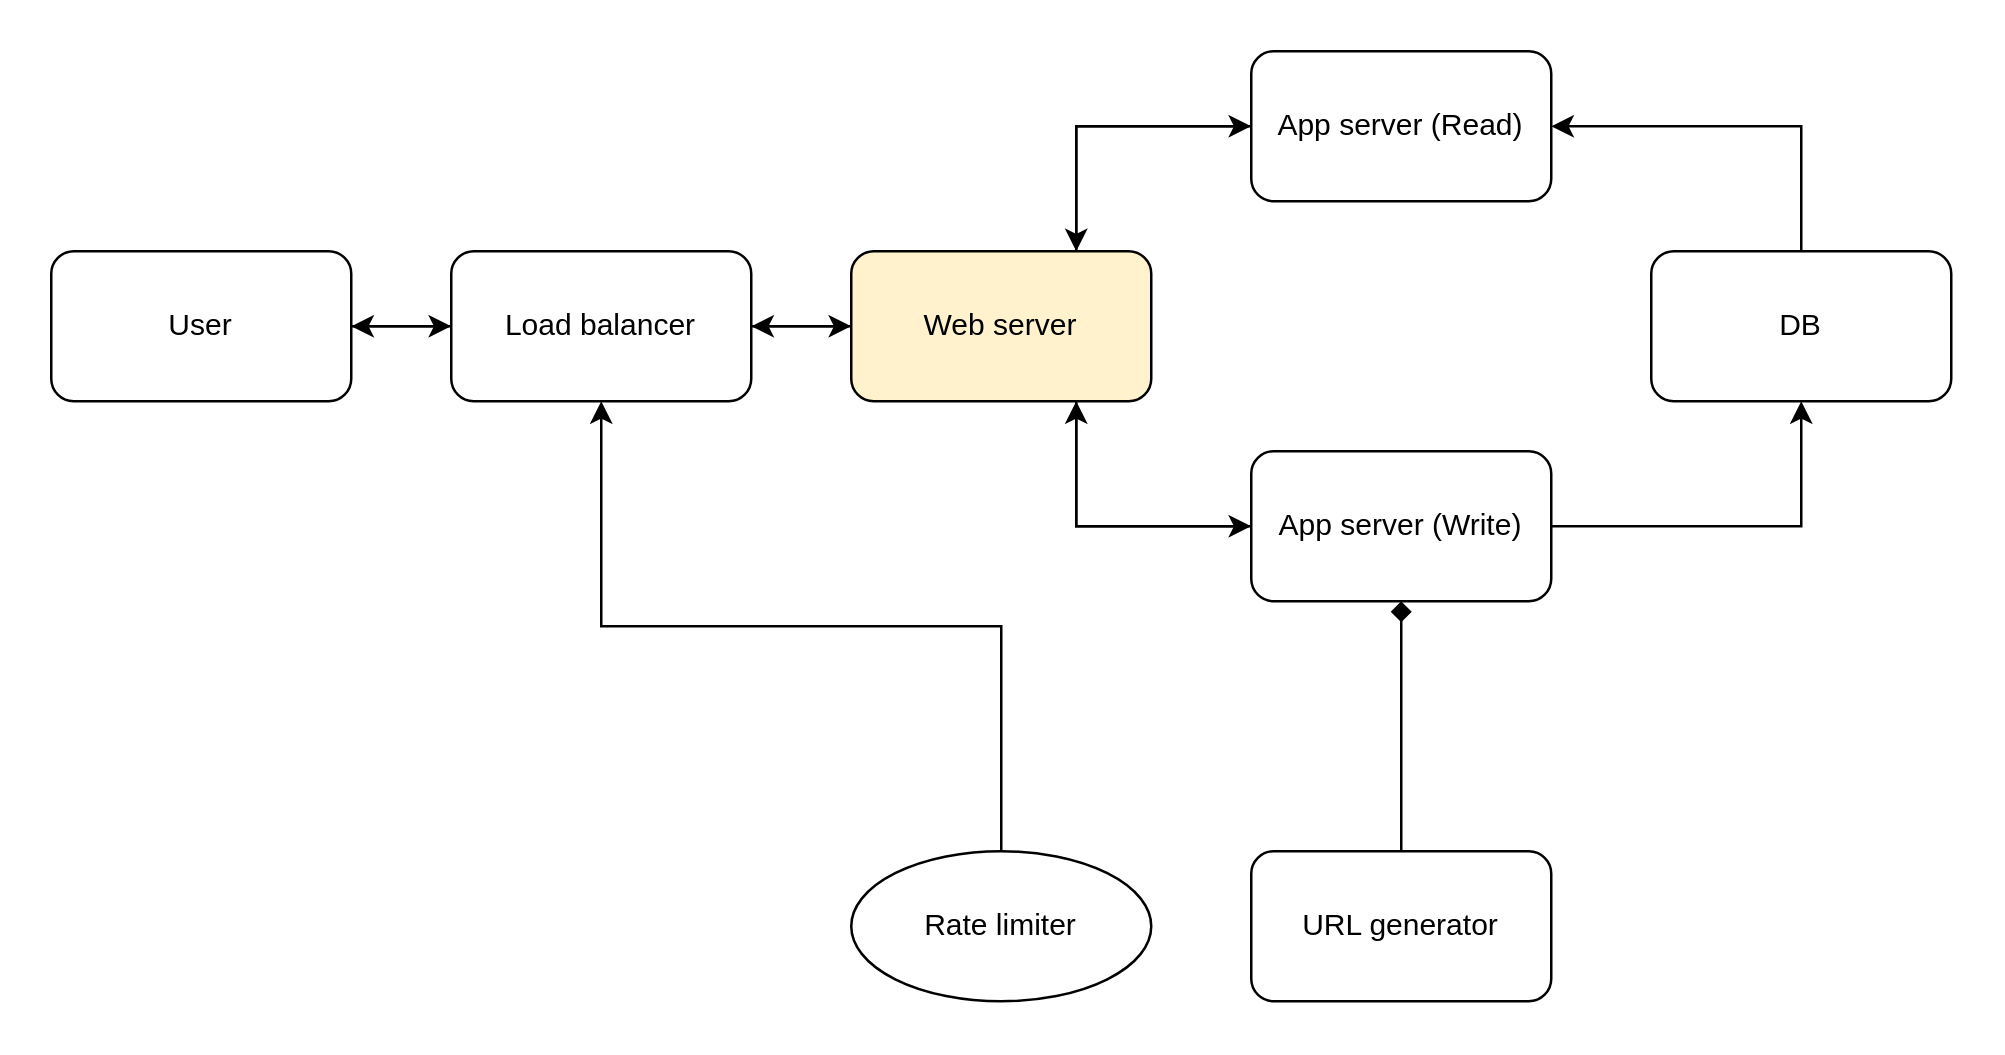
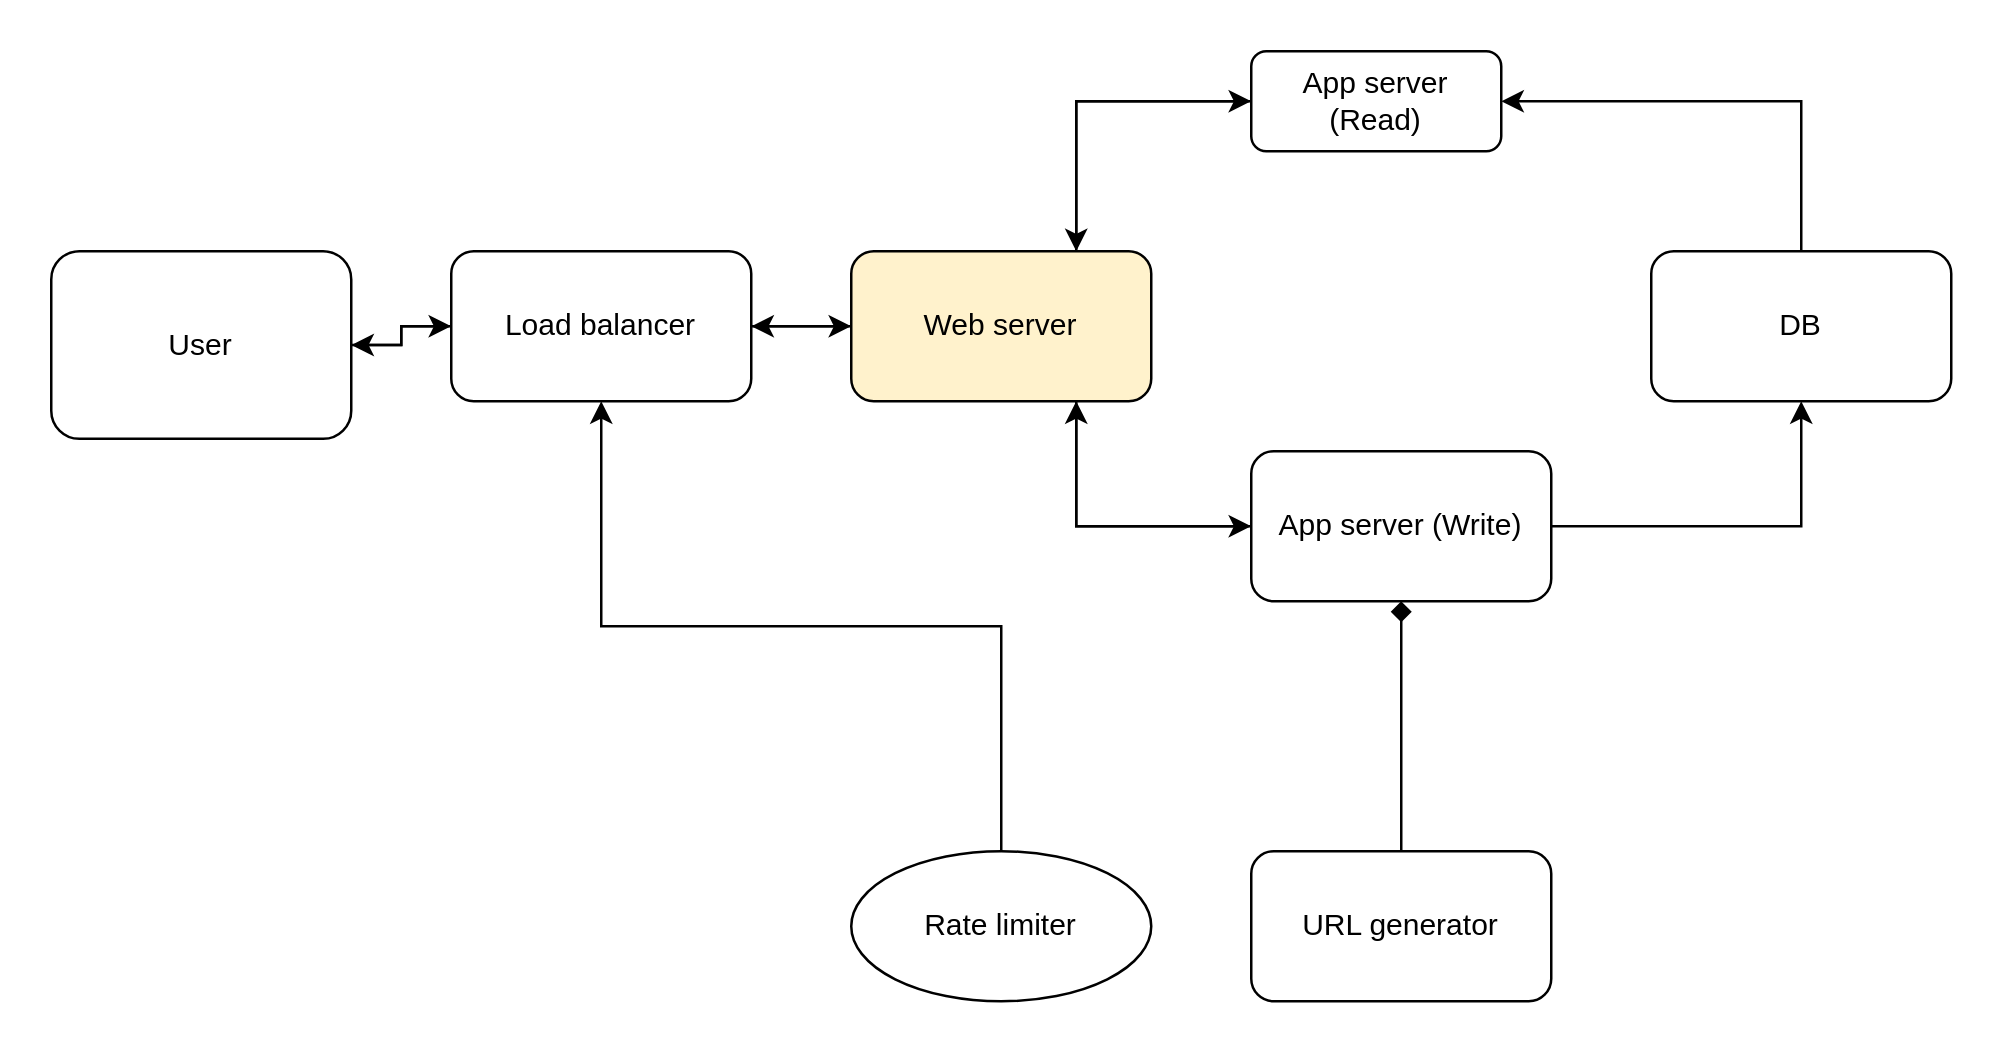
(1401, 126) -> (1376, 101)
(201, 326) -> (201, 345)
